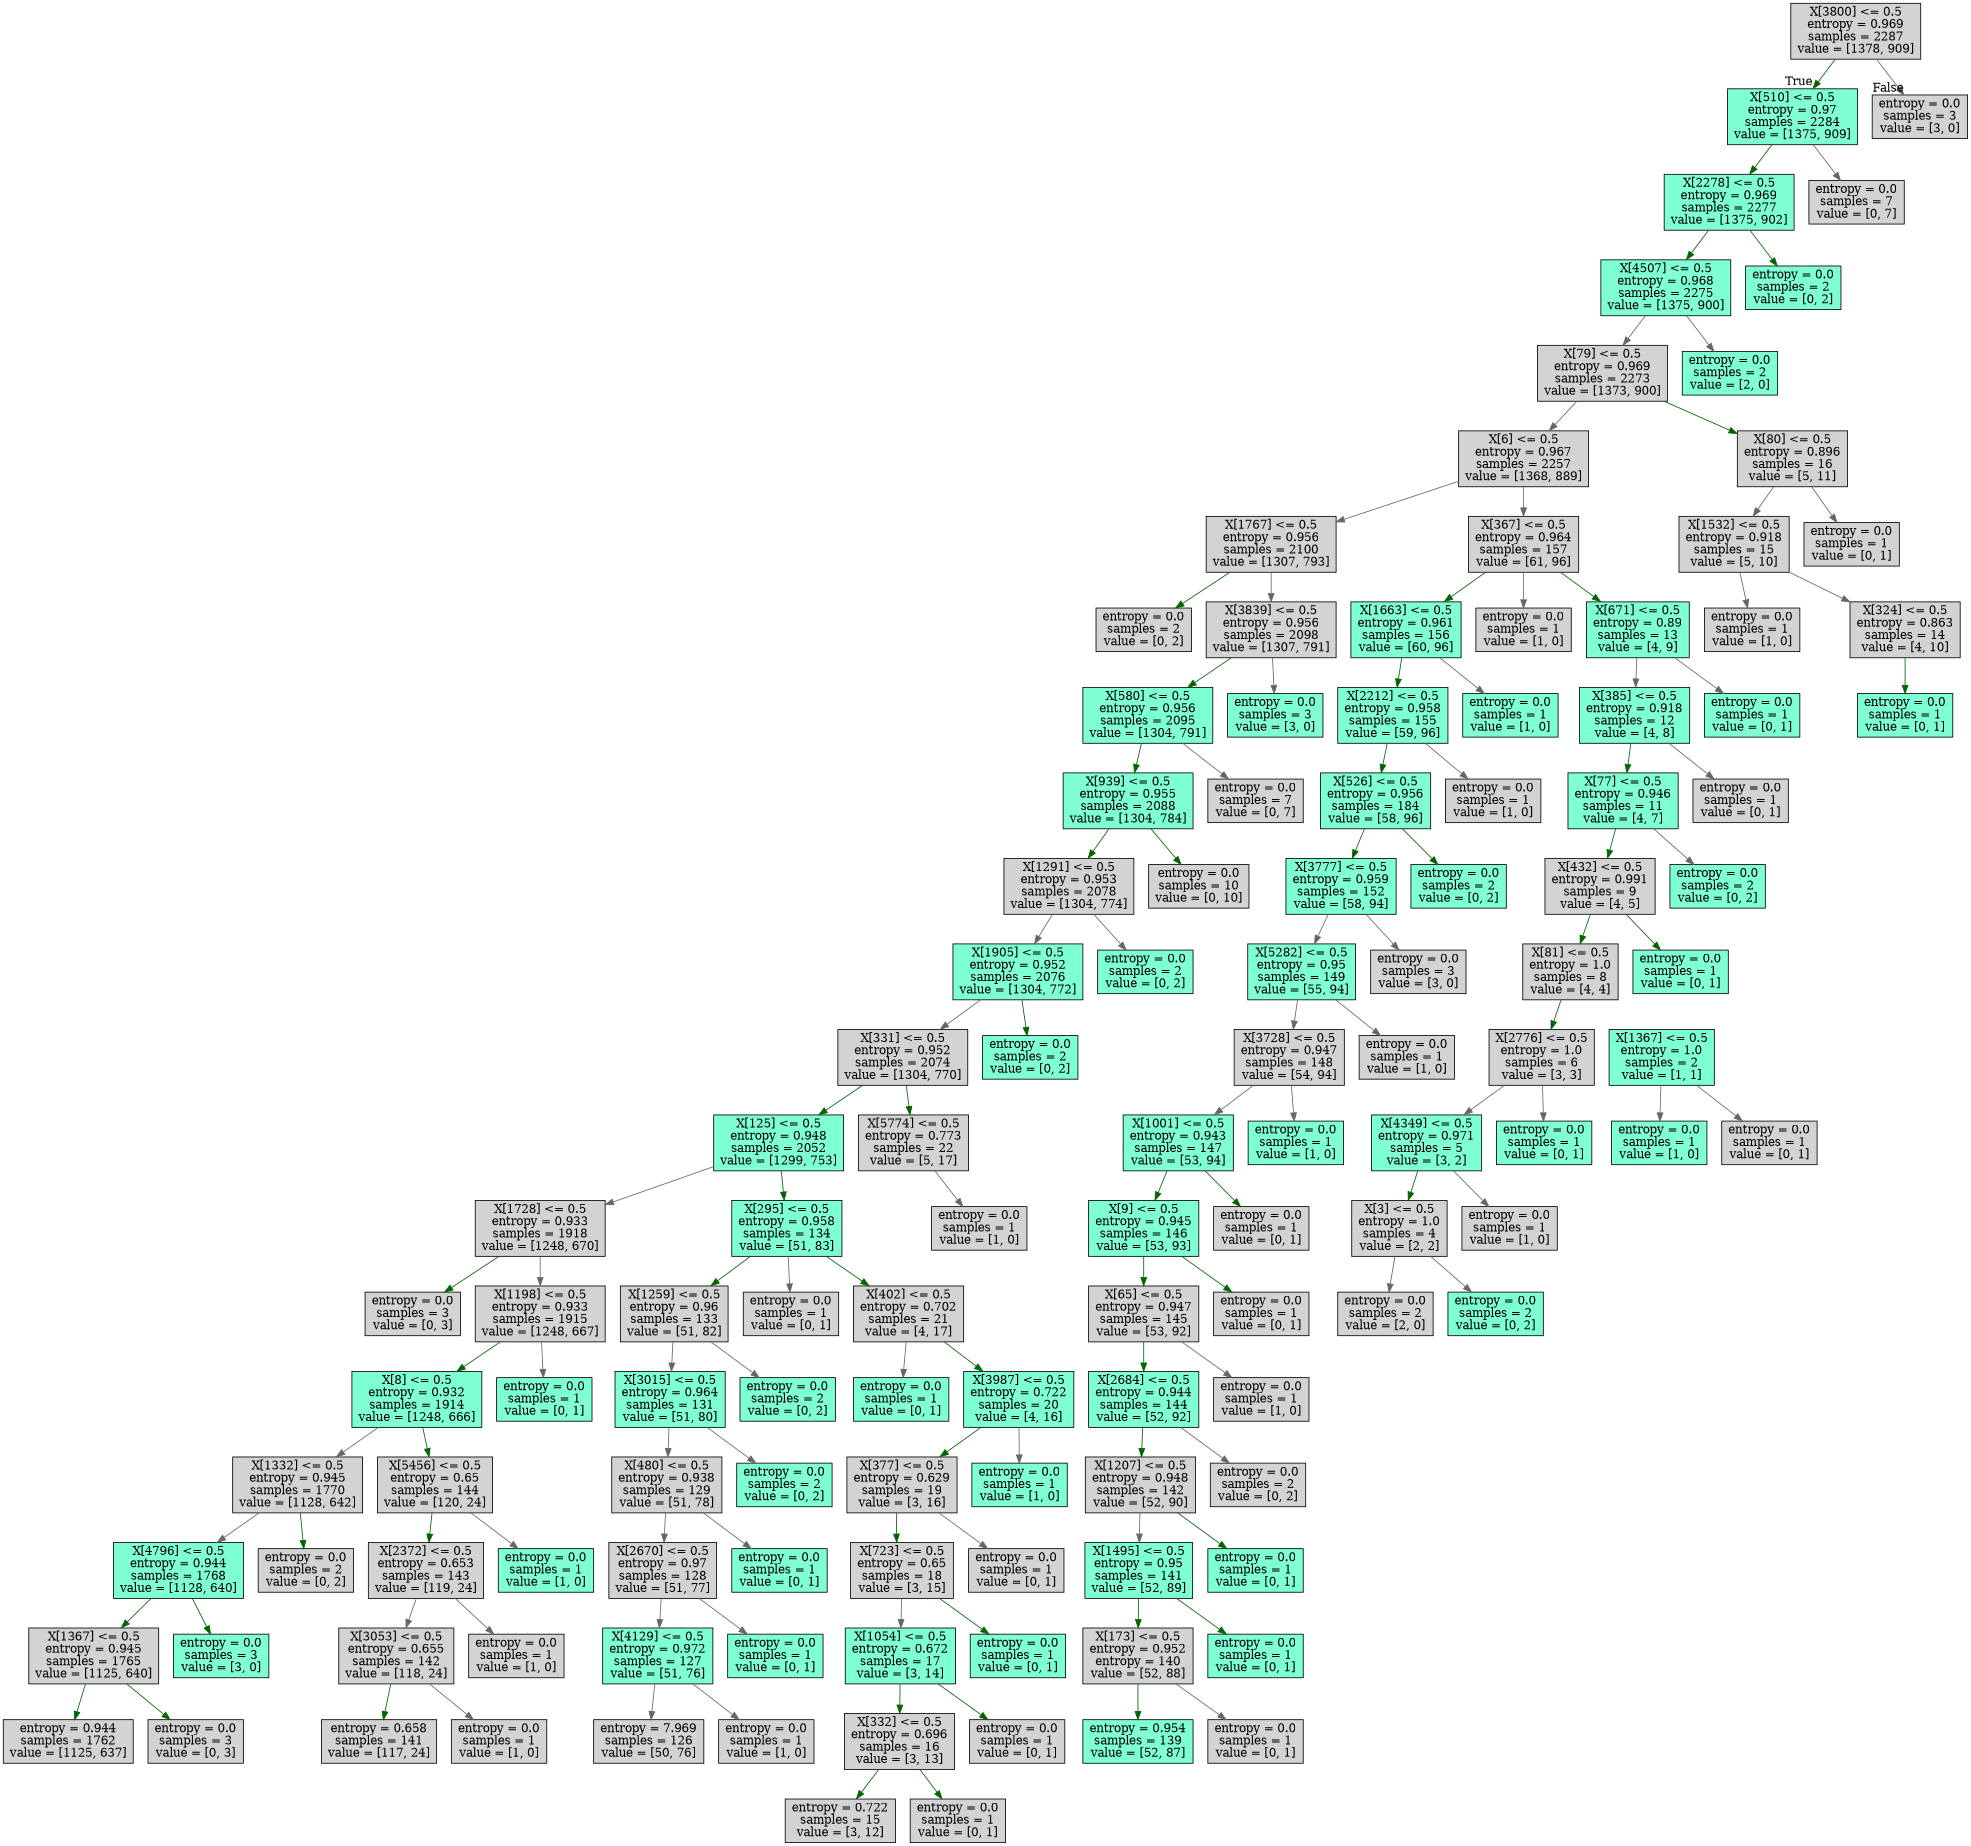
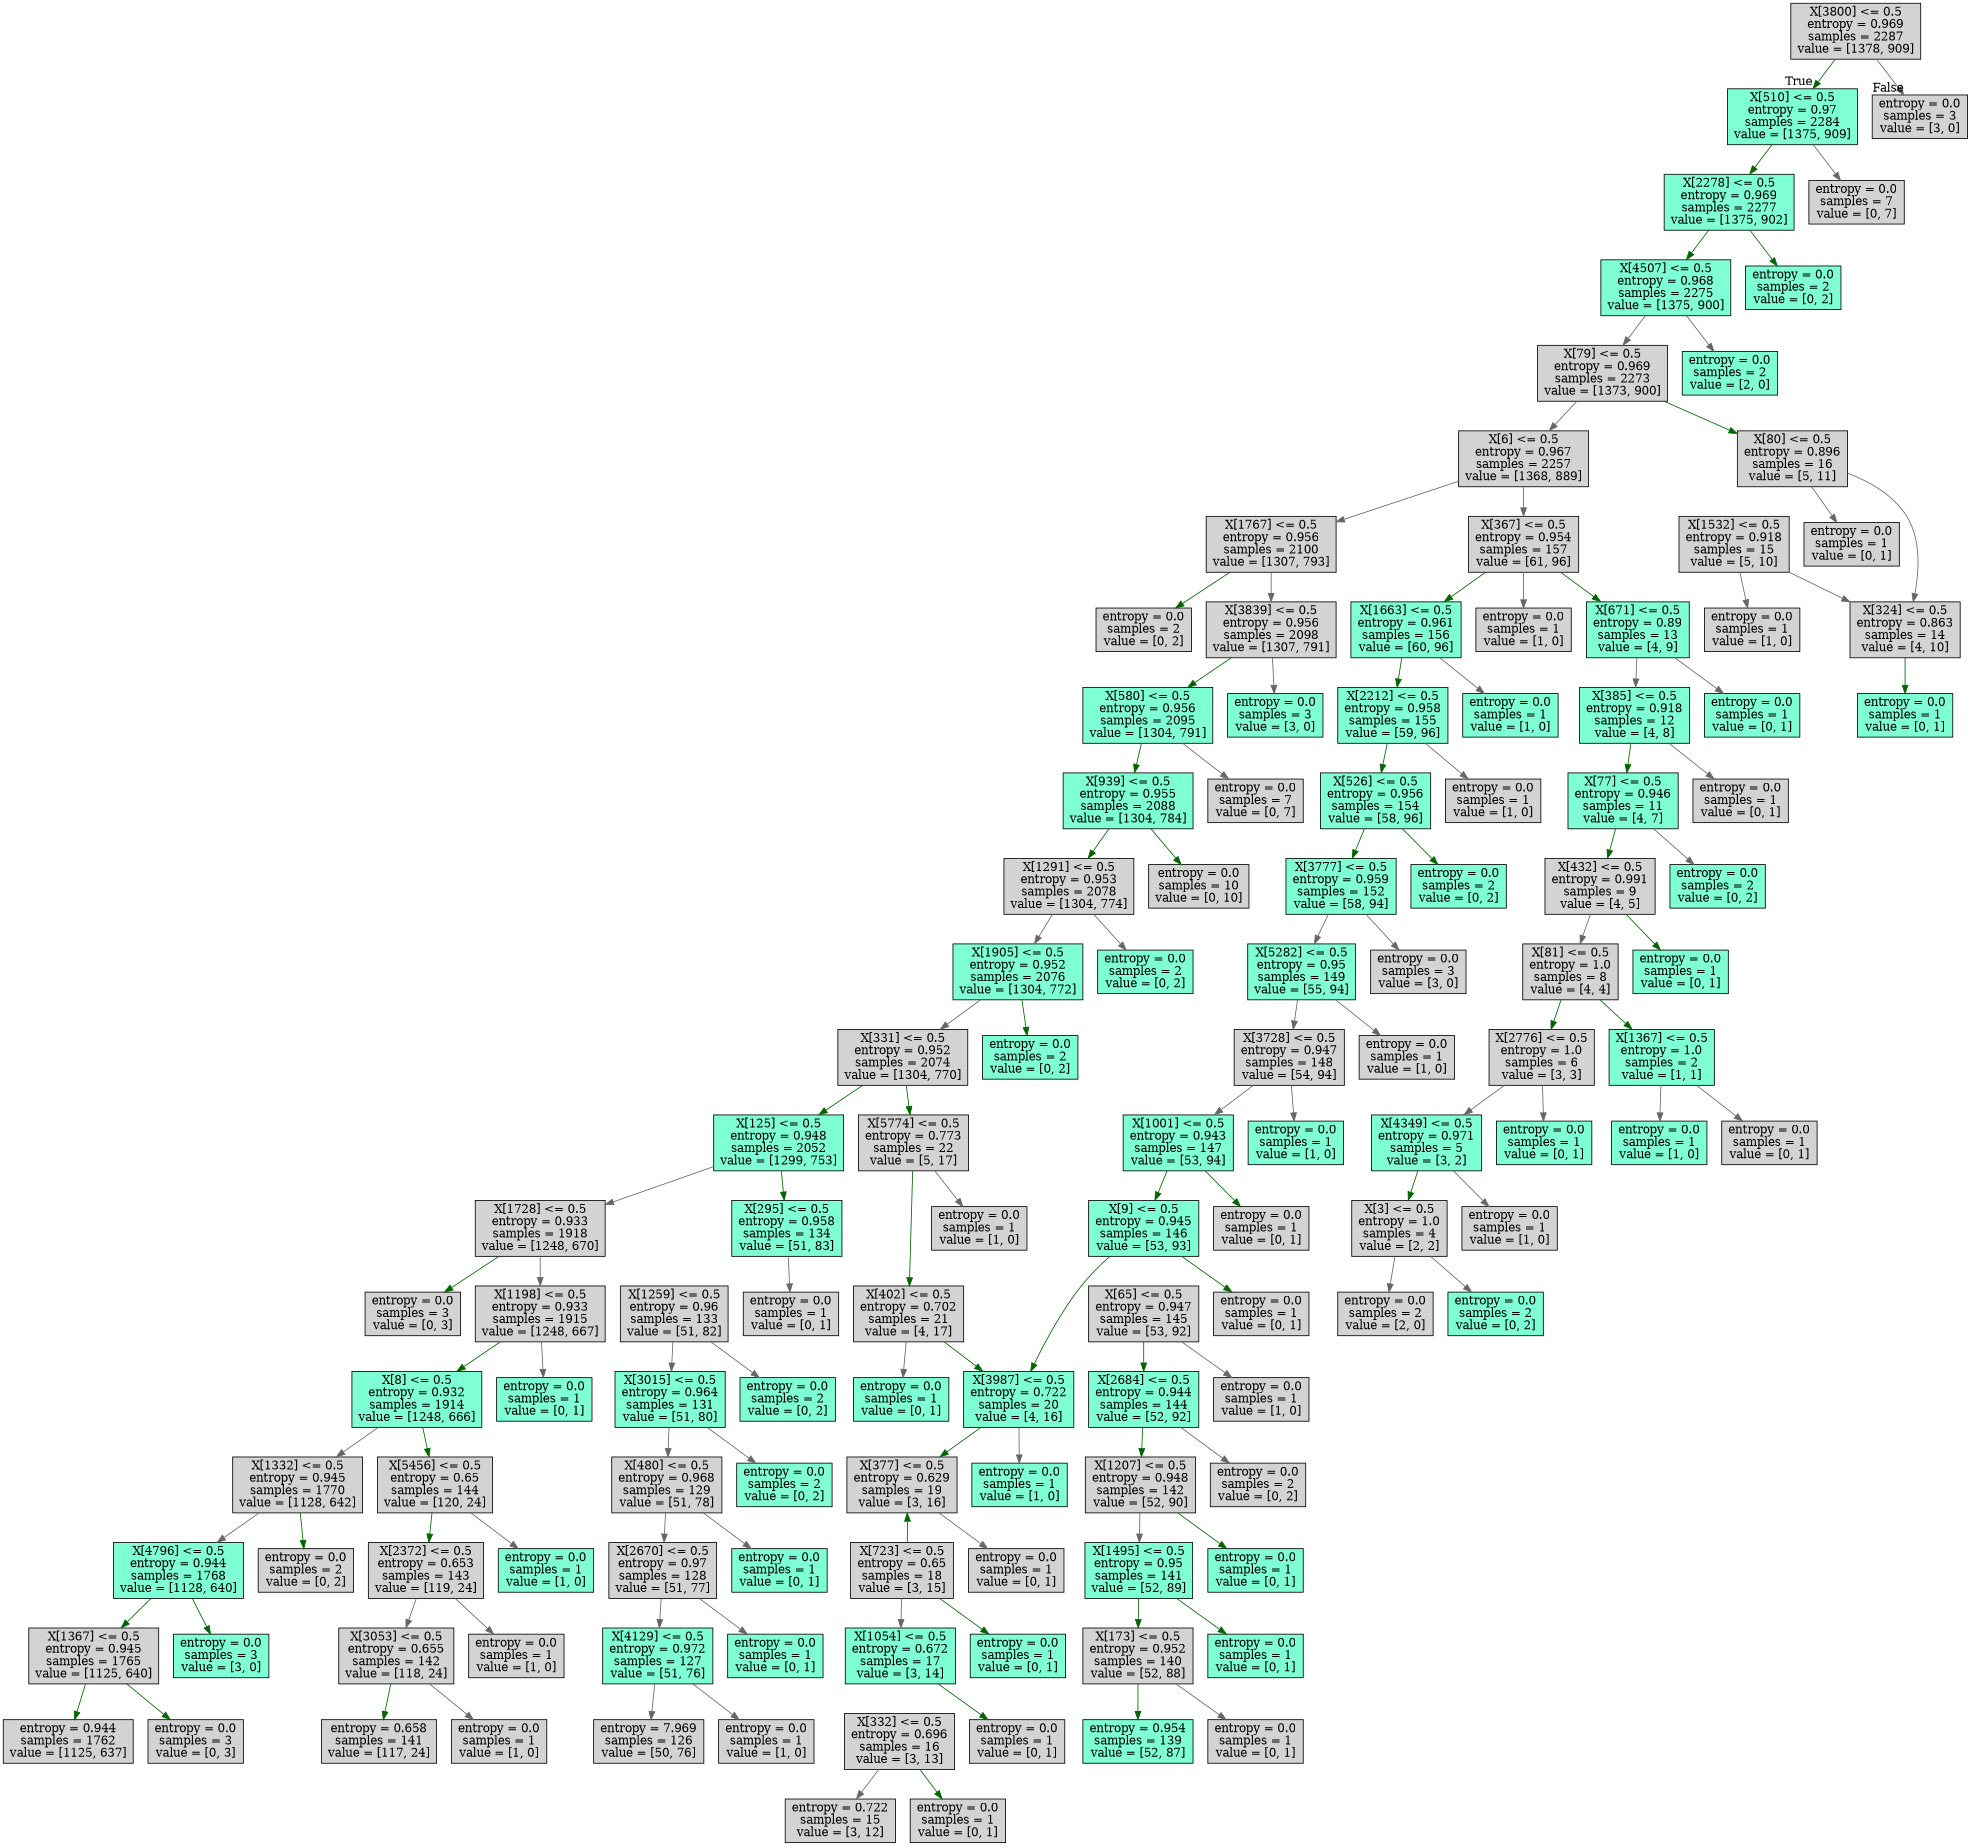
(1766, 498) -> (1908, 518)
(1524, 544) -> (1524, 544)
(1376, 801) -> (1376, 801)
(1587, 925) -> (1587, 925)
none -> (1613, 1012)
(1144, 1267) -> (1067, 1306)
(734, 1269) -> none
(844, 1269) -> (911, 1224)
(667, 1485) -> (667, 1485)
(896, 1523) -> (907, 1532)
(1138, 1656) -> (1138, 1656)
(900, 1694) -> none
(870, 1781) -> (870, 1781)
